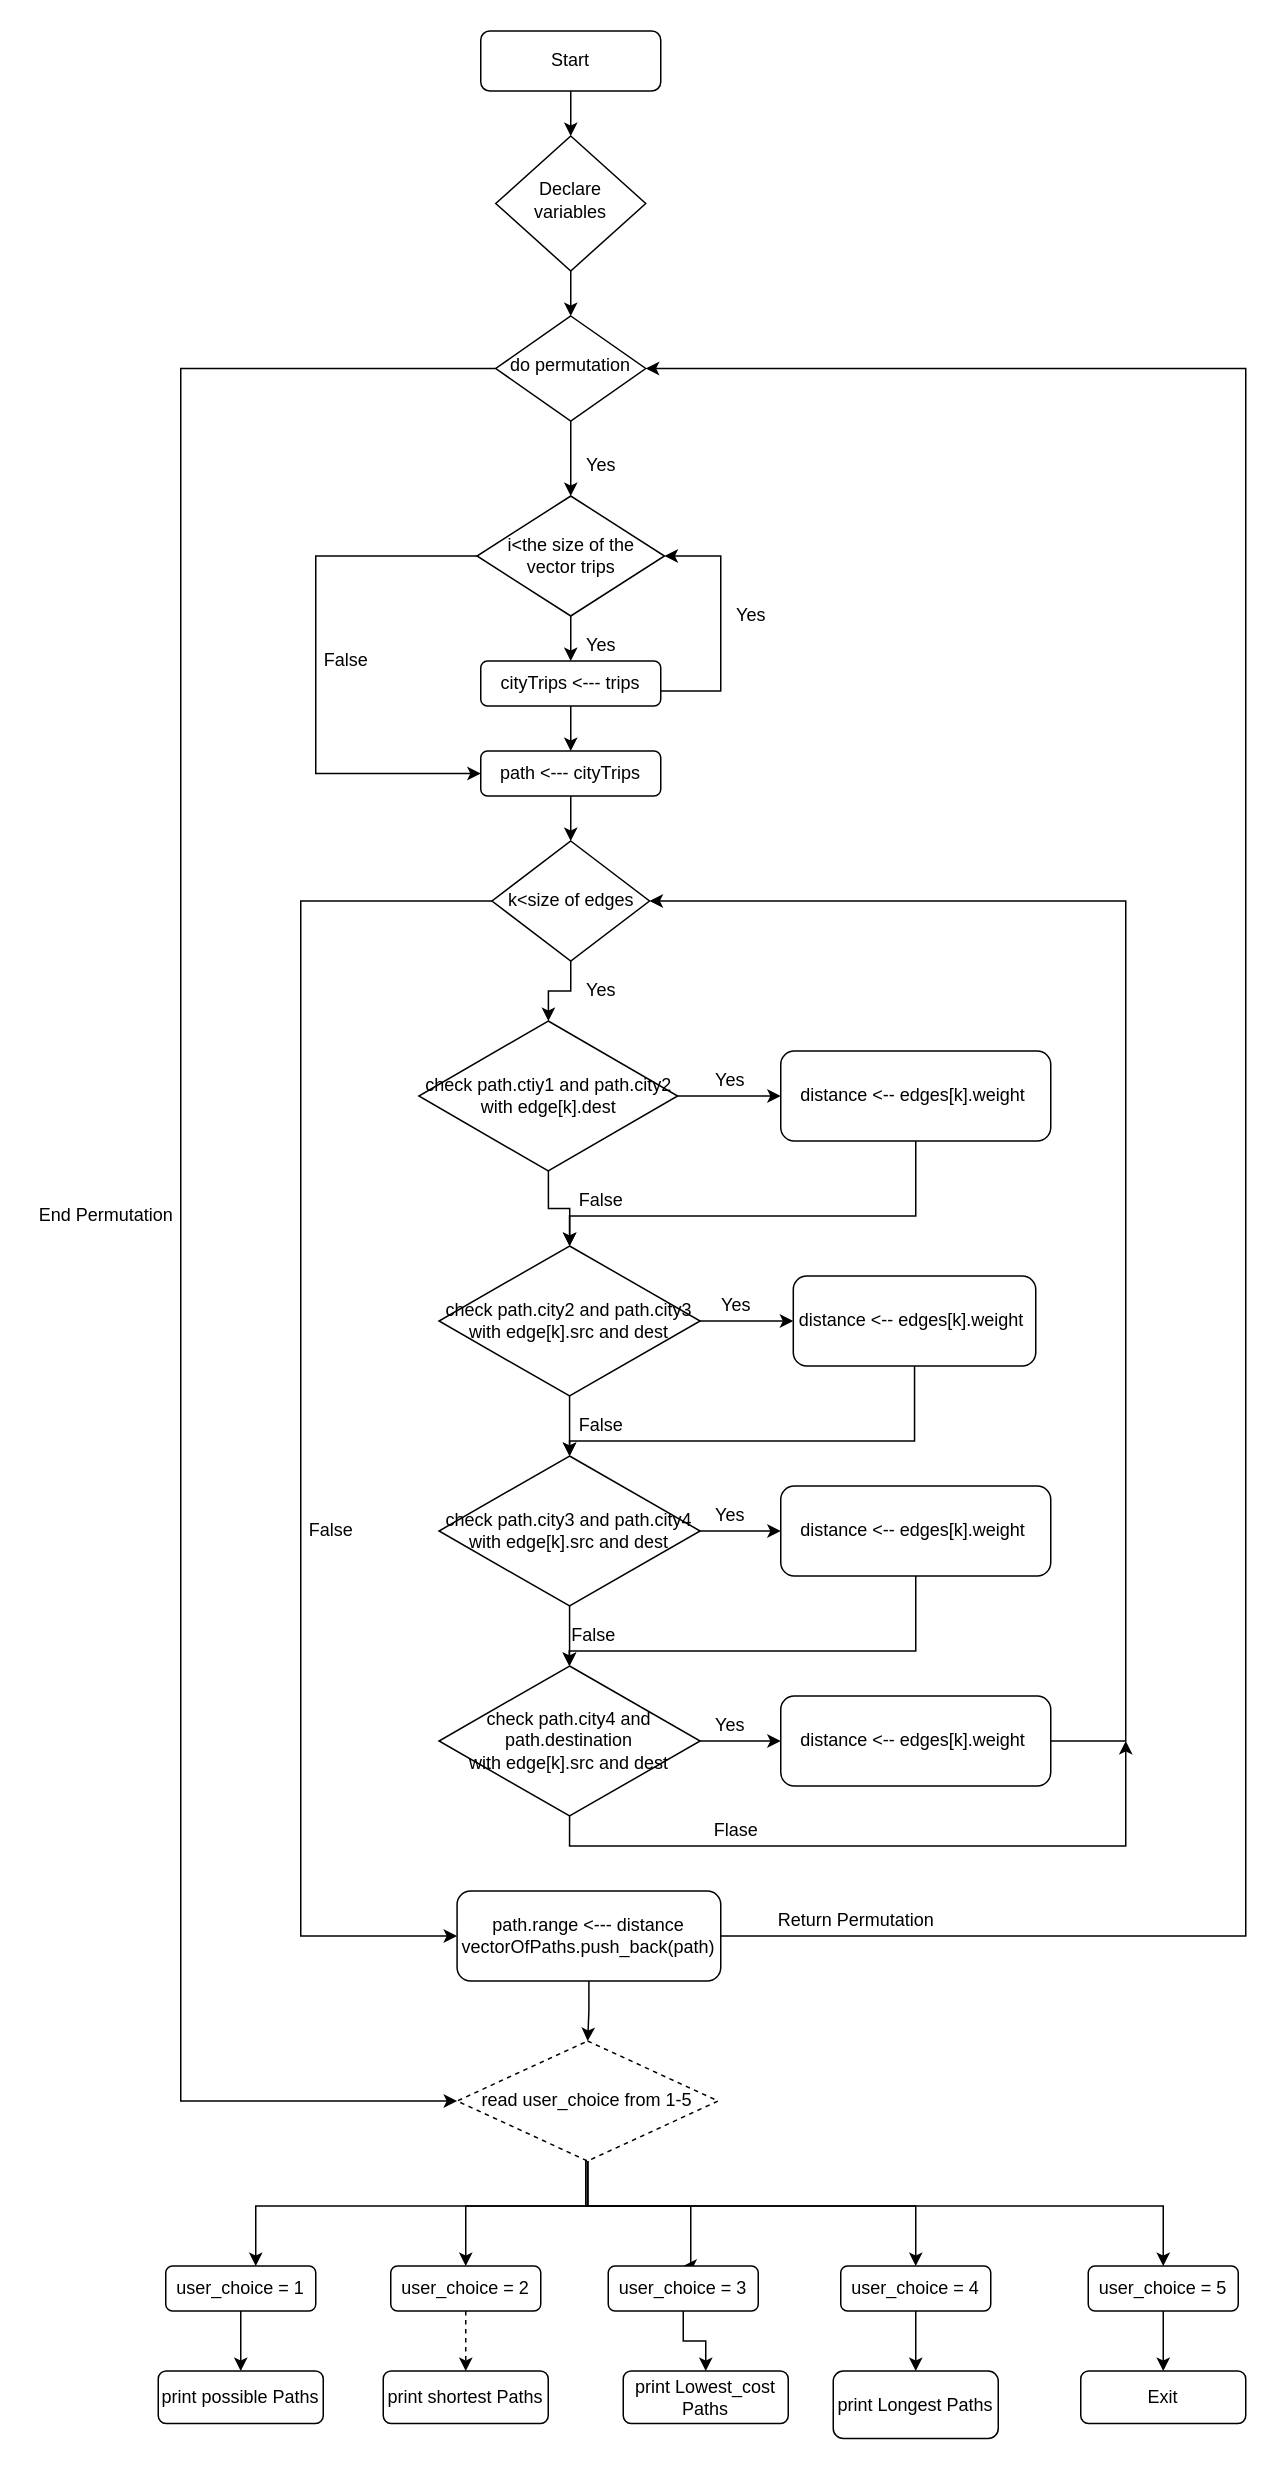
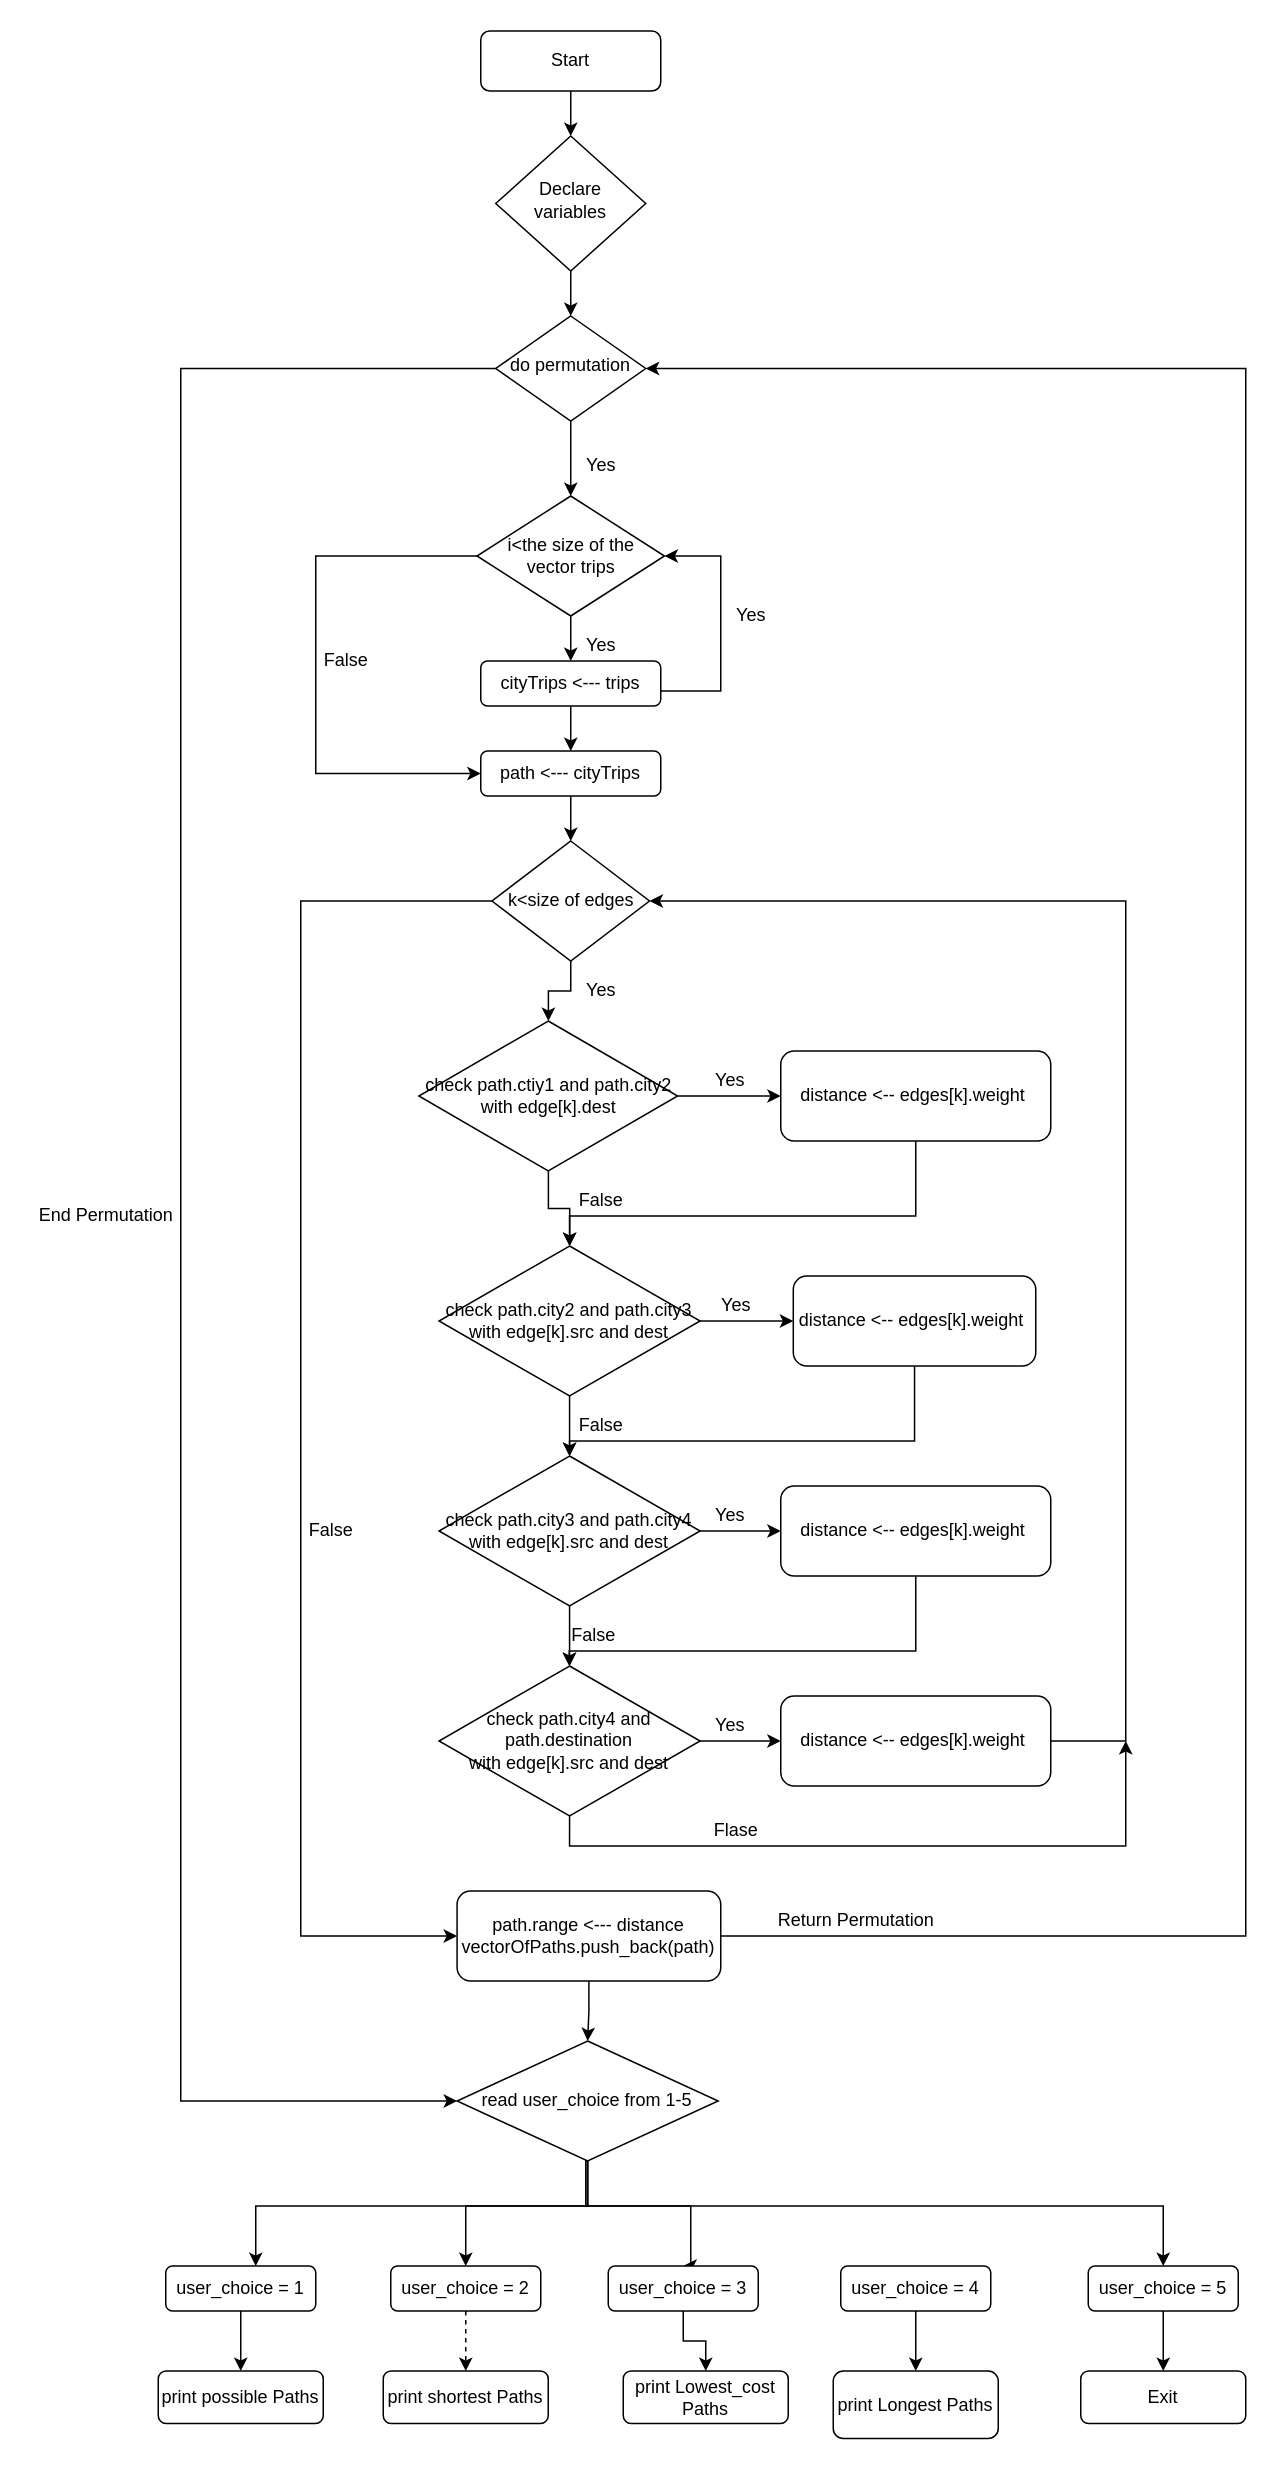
(588, 2101) -> (588, 2101)
(916, 2232) -> none
